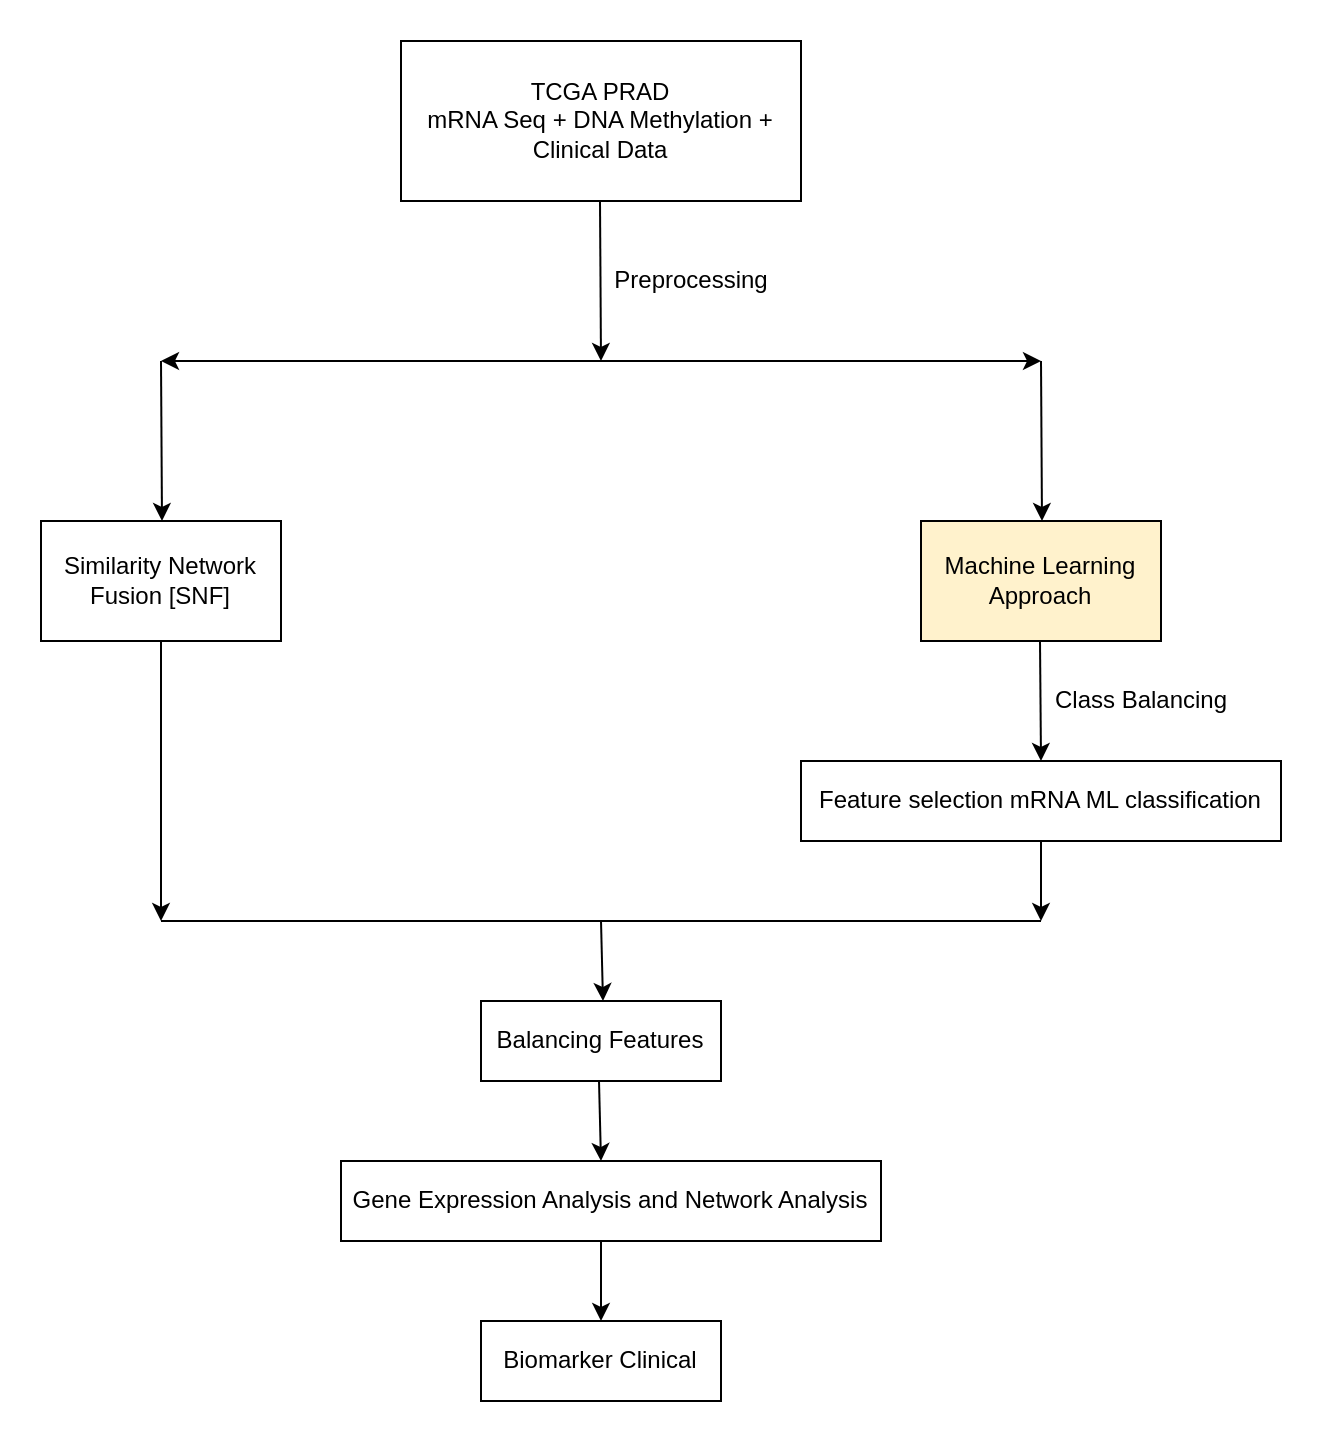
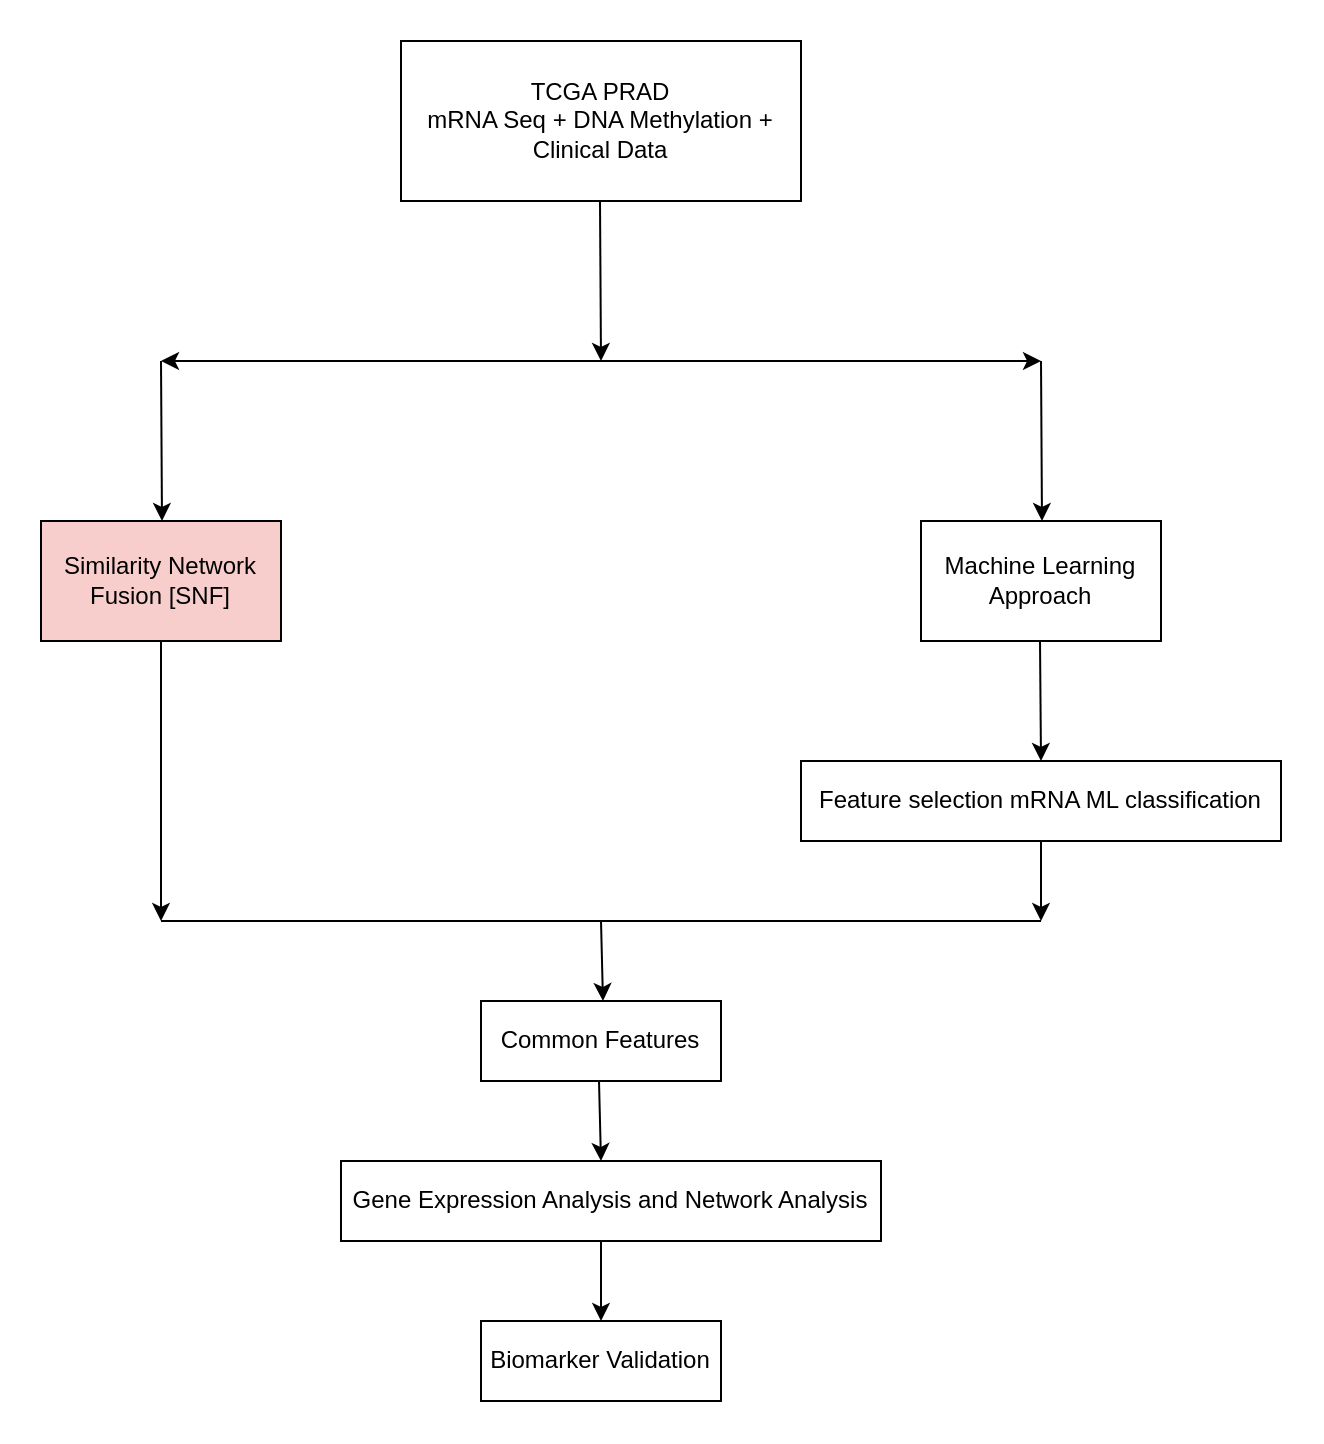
(691, 281) -> none
(161, 581) -> (161, 581)
(1041, 581) -> (1041, 581)
(1141, 701) -> none
(601, 1041) -> (601, 1041)
(601, 1361) -> (601, 1361)
